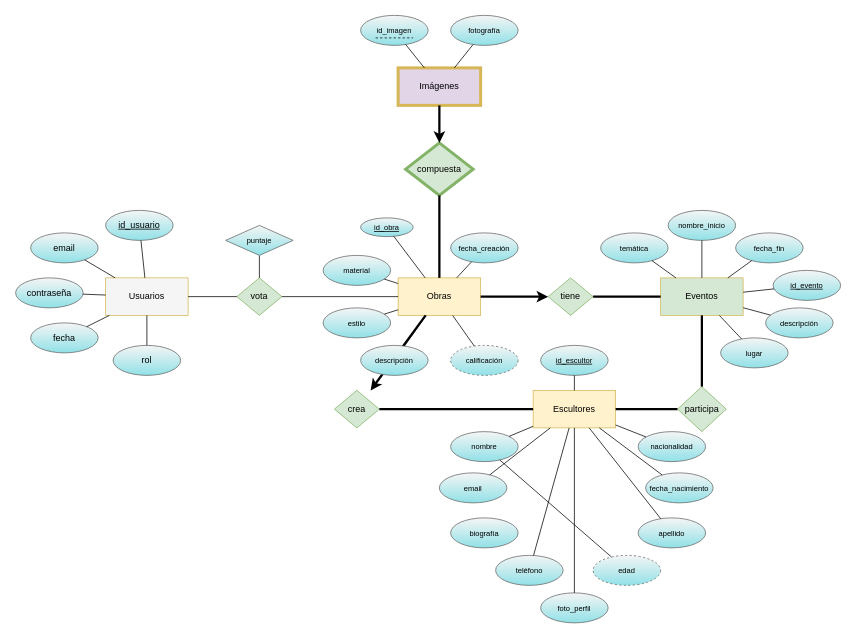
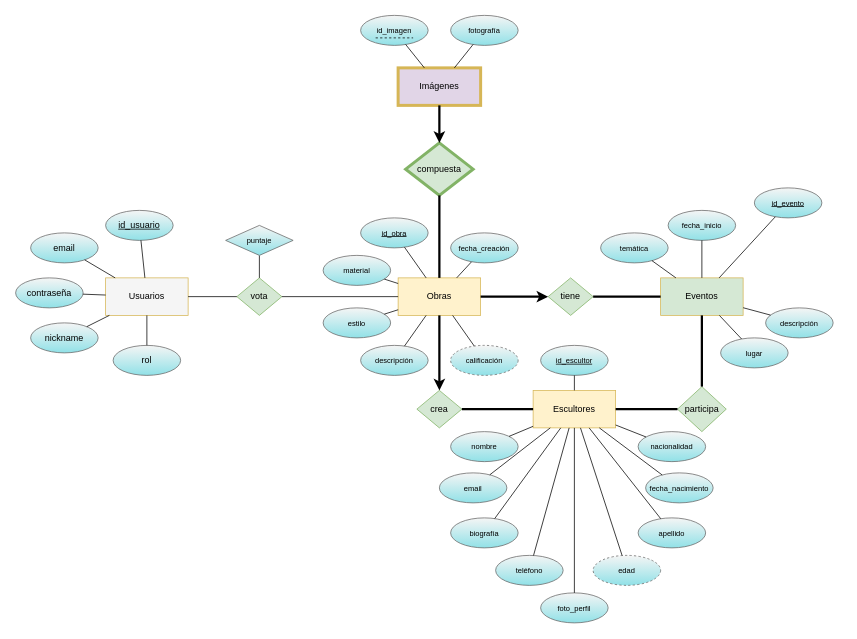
(702, 225) -> (702, 225)
(387, 227) -> (394, 233)
(769, 248) -> none
(739, 270) -> none
(807, 285) -> (788, 203)
(64, 338) -> (64, 338)
(357, 409) -> (439, 409)
none -> (527, 473)
(555, 508) -> (601, 492)
